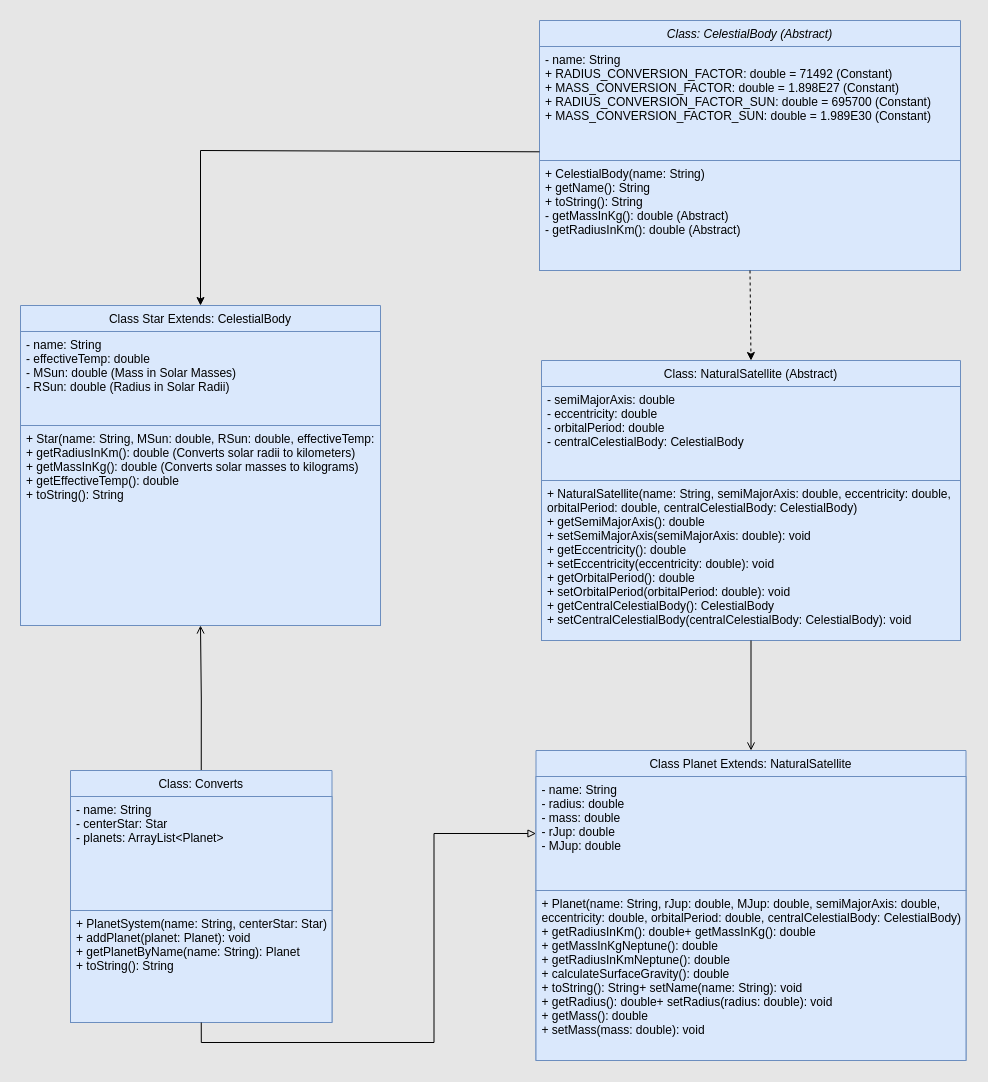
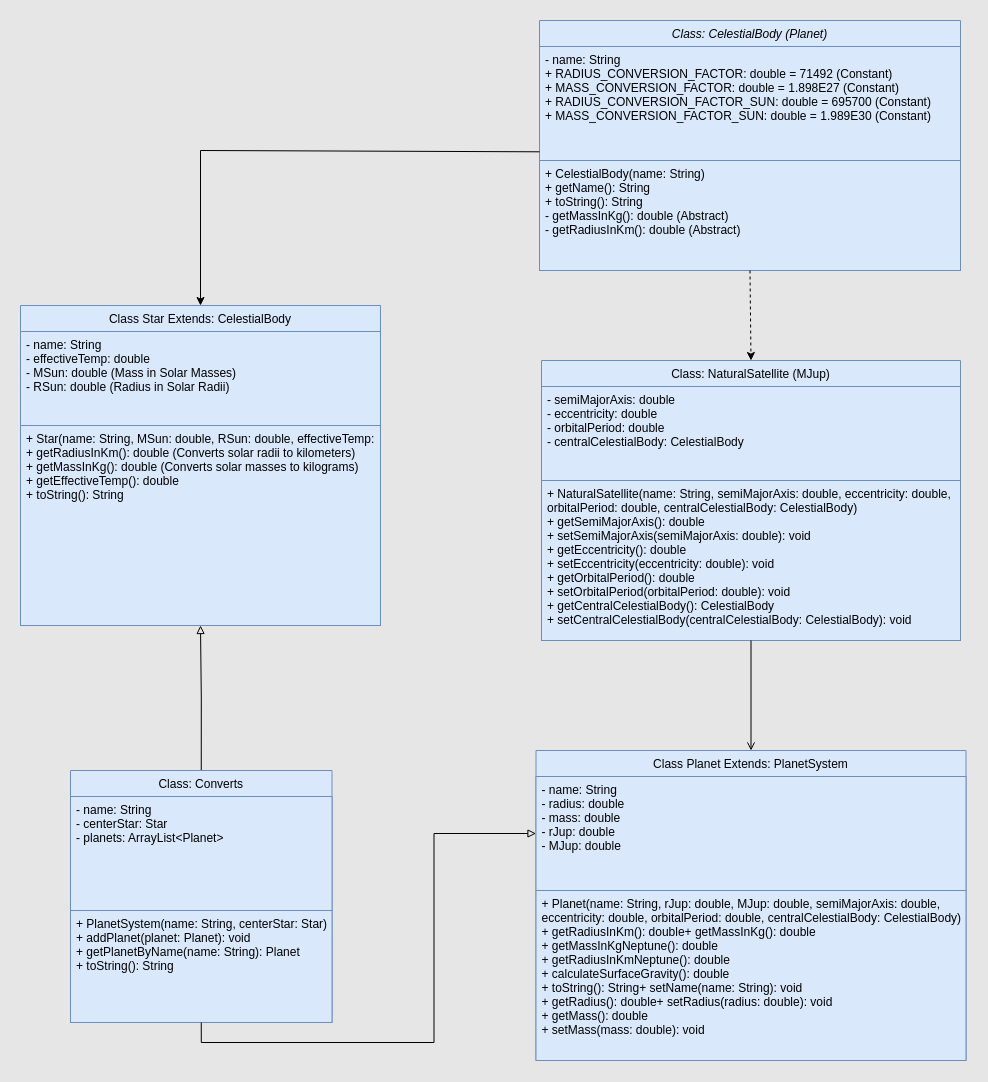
(750, 34) -> (750, 34)
(751, 374) -> (751, 374)
(201, 632) -> (201, 635)
(751, 764) -> (751, 764)
